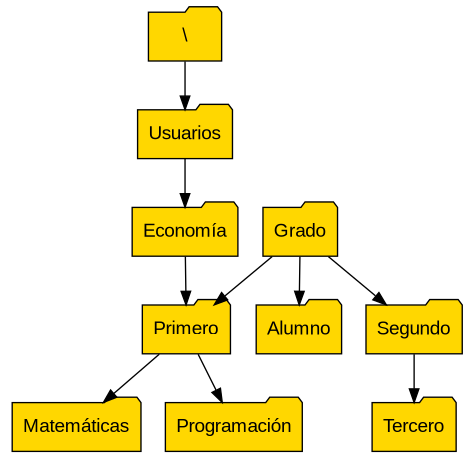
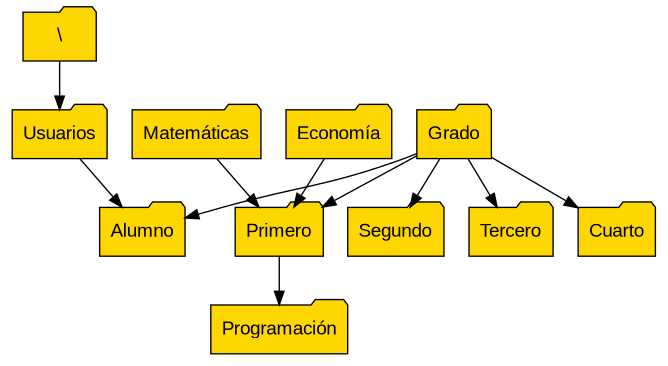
(185, 176) -> (97, 178)
none -> (617, 232)
(414, 372) -> (479, 177)
(137, 374) -> (233, 178)
